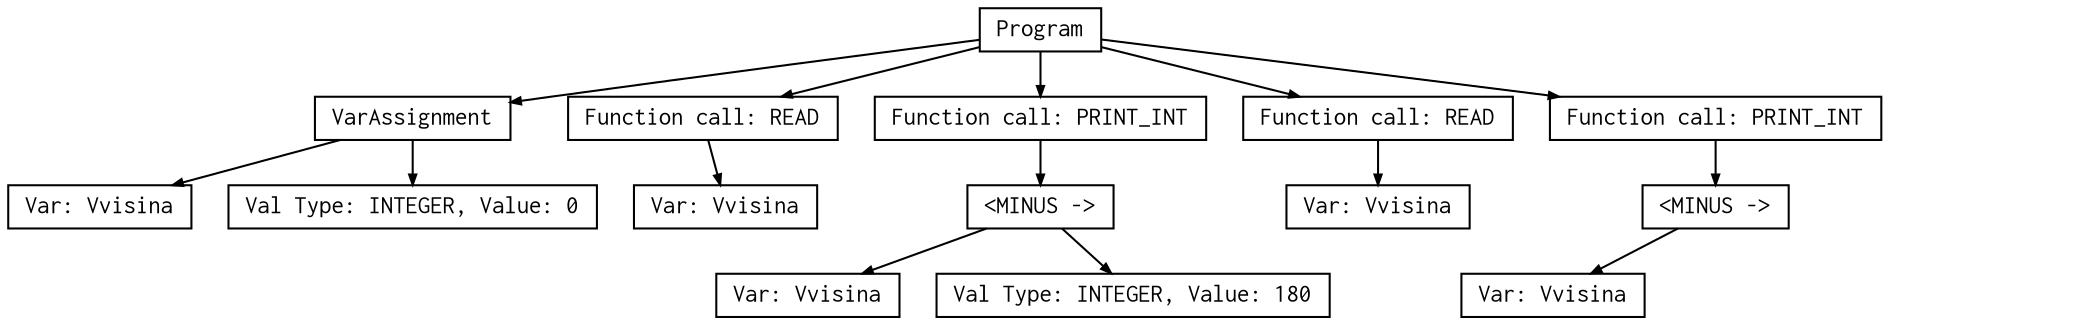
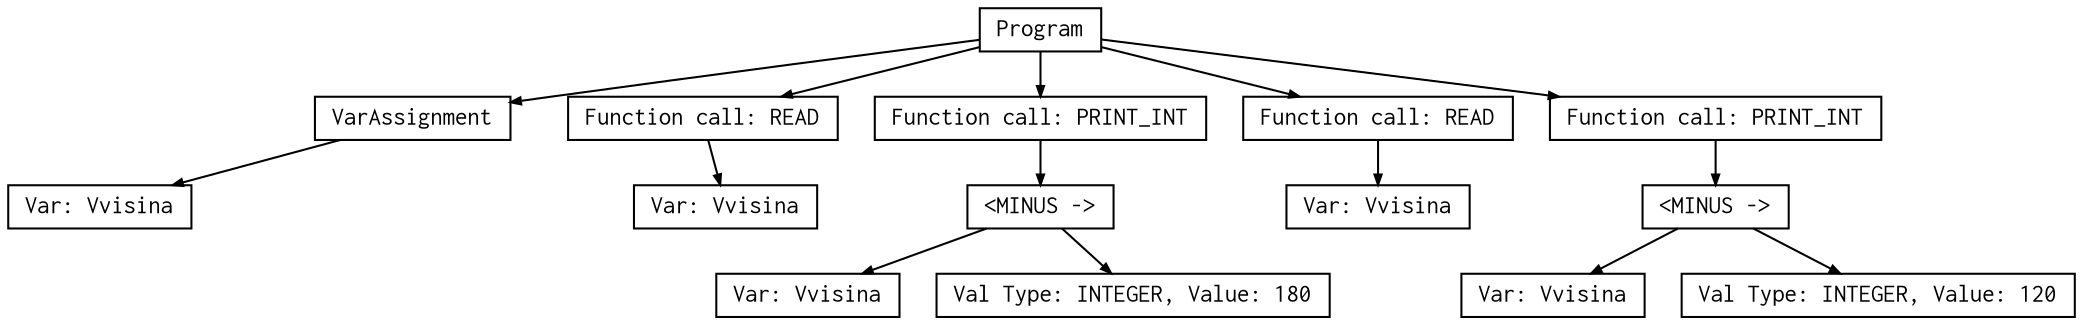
(413, 207) -> none
none -> (1878, 295)
